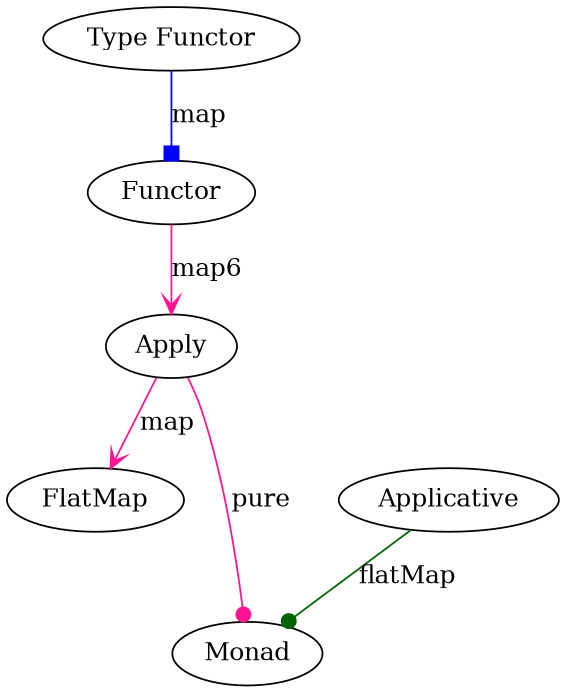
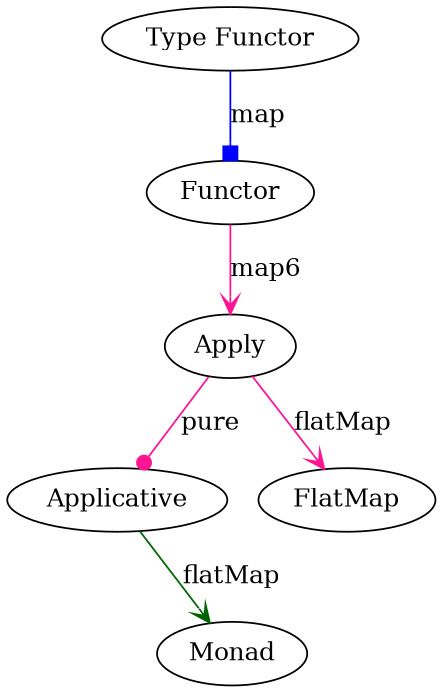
(167, 423) -> (343, 423)
(223, 490) -> (179, 417)
(353, 573) -> (169, 570)
